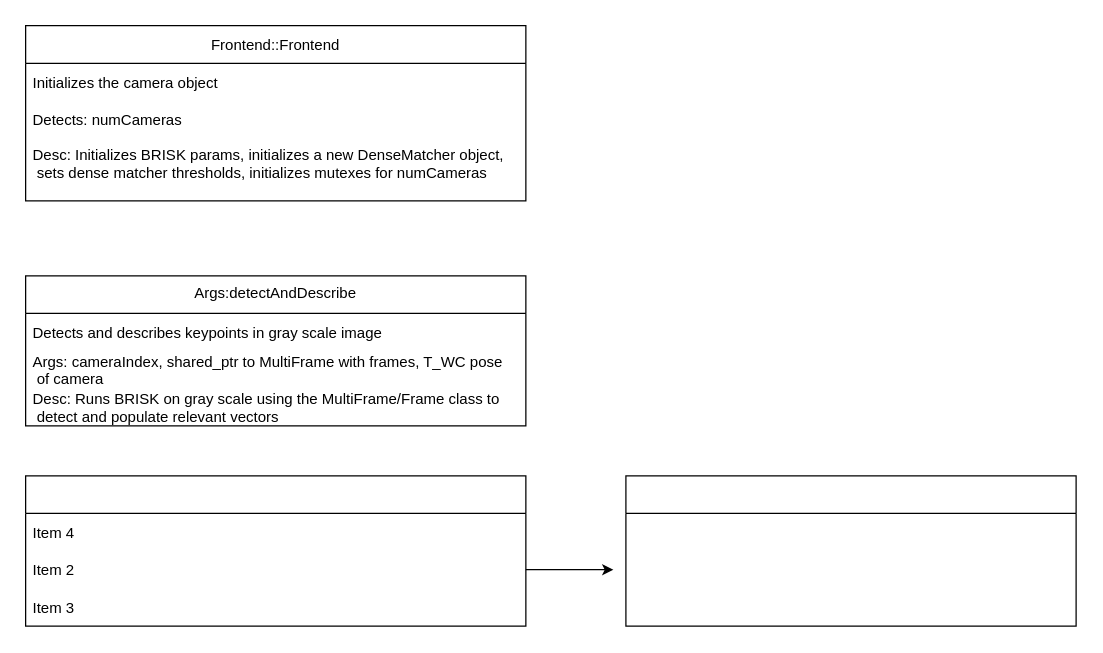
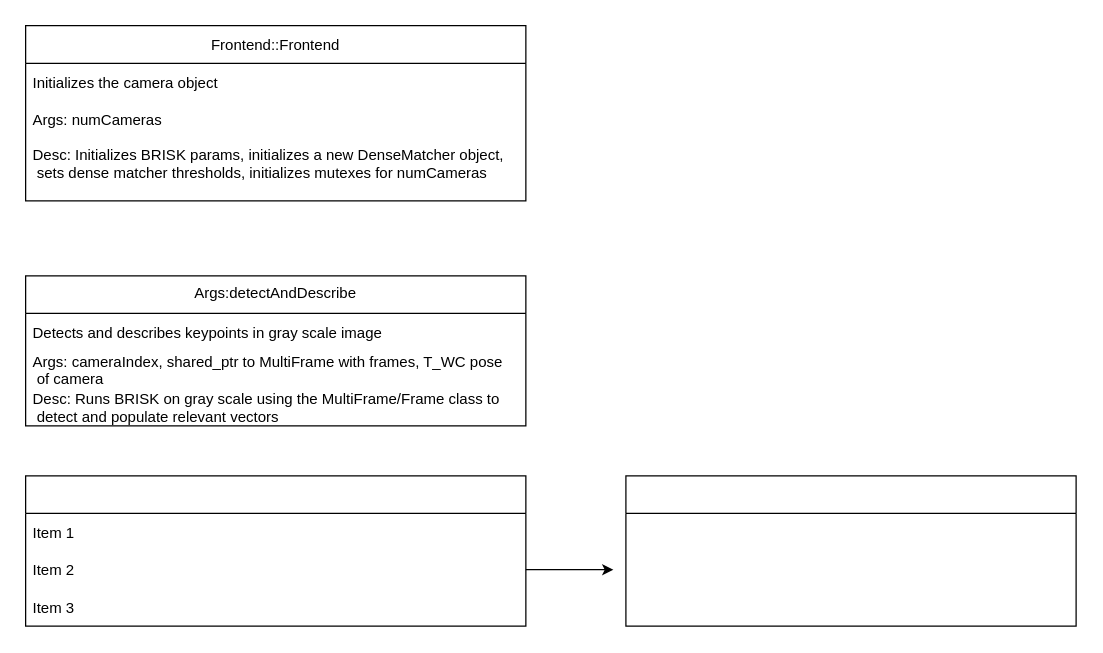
(108, 120) -> (96, 120)
(275, 493) -> (275, 493)
(56, 533) -> (56, 533)
